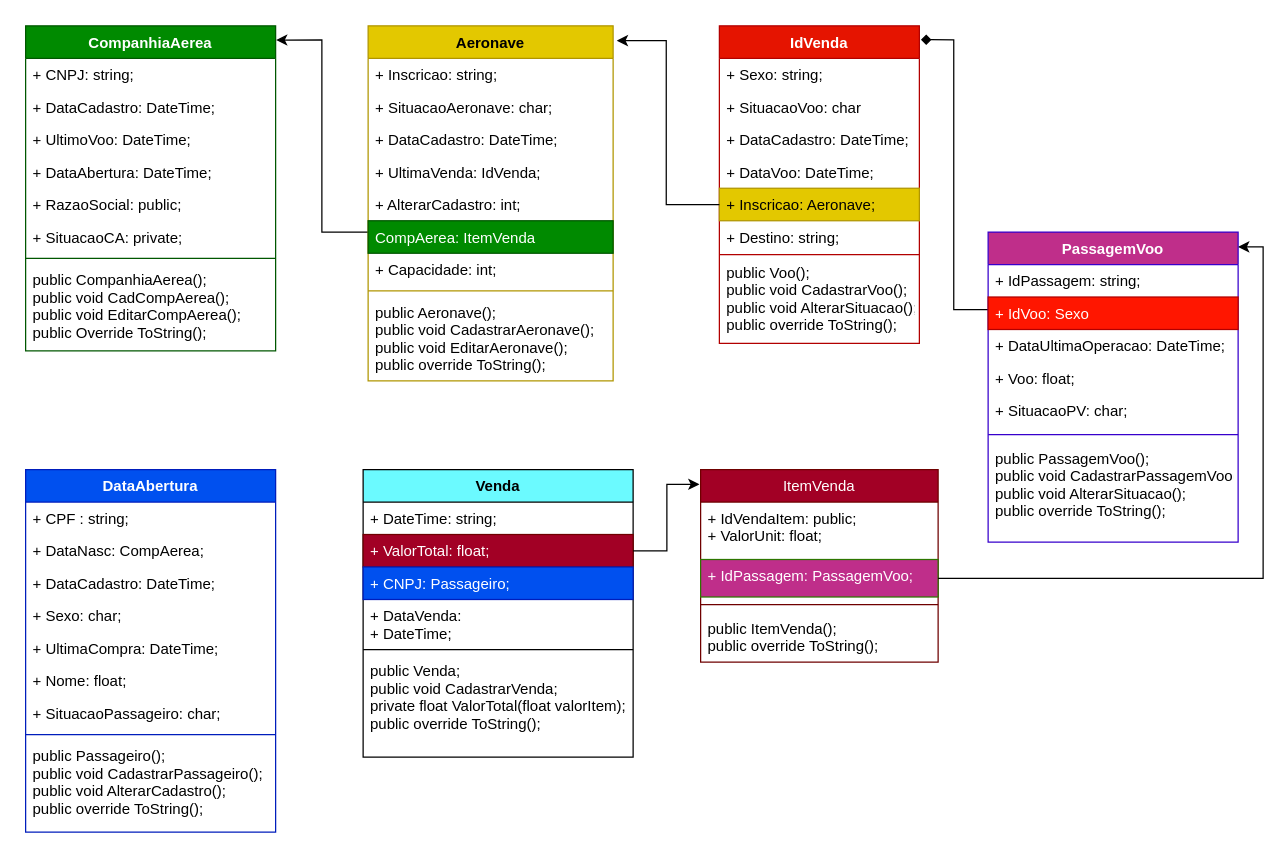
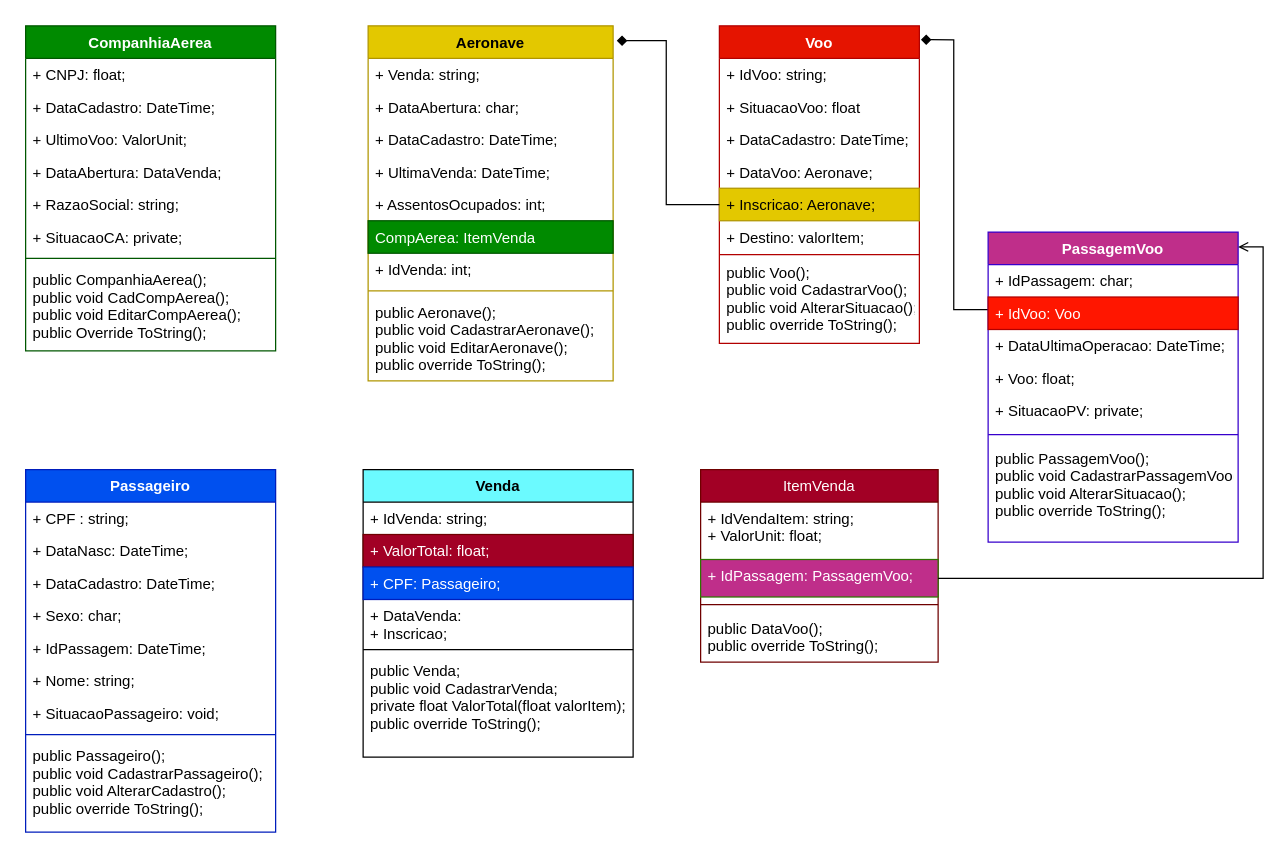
(627, 41) -> (627, 41)
(819, 43) -> (819, 43)
(86, 75) -> (82, 75)
(447, 75) -> (432, 75)
(780, 75) -> (784, 75)
(470, 108) -> (455, 108)
(798, 108) -> (801, 108)
(111, 140) -> (114, 140)
(322, 140) -> none
(128, 173) -> (134, 173)
(460, 173) -> (462, 173)
(801, 173) -> (802, 173)
(109, 205) -> (111, 205)
(460, 205) -> (466, 205)
(790, 238) -> (803, 238)
(1248, 247) -> (1246, 247)
(439, 270) -> (428, 270)
(1073, 281) -> (1067, 281)
(1044, 314) -> (1040, 314)
(1065, 411) -> (1076, 411)
(150, 486) -> (150, 486)
(438, 519) -> (436, 519)
(788, 519) -> (790, 519)
(667, 521) -> none
(117, 551) -> (111, 551)
(440, 584) -> (436, 584)
(417, 616) -> (417, 616)
(780, 629) -> (771, 629)
(124, 649) -> (119, 649)
(82, 681) -> (86, 681)
(134, 714) -> (132, 714)
